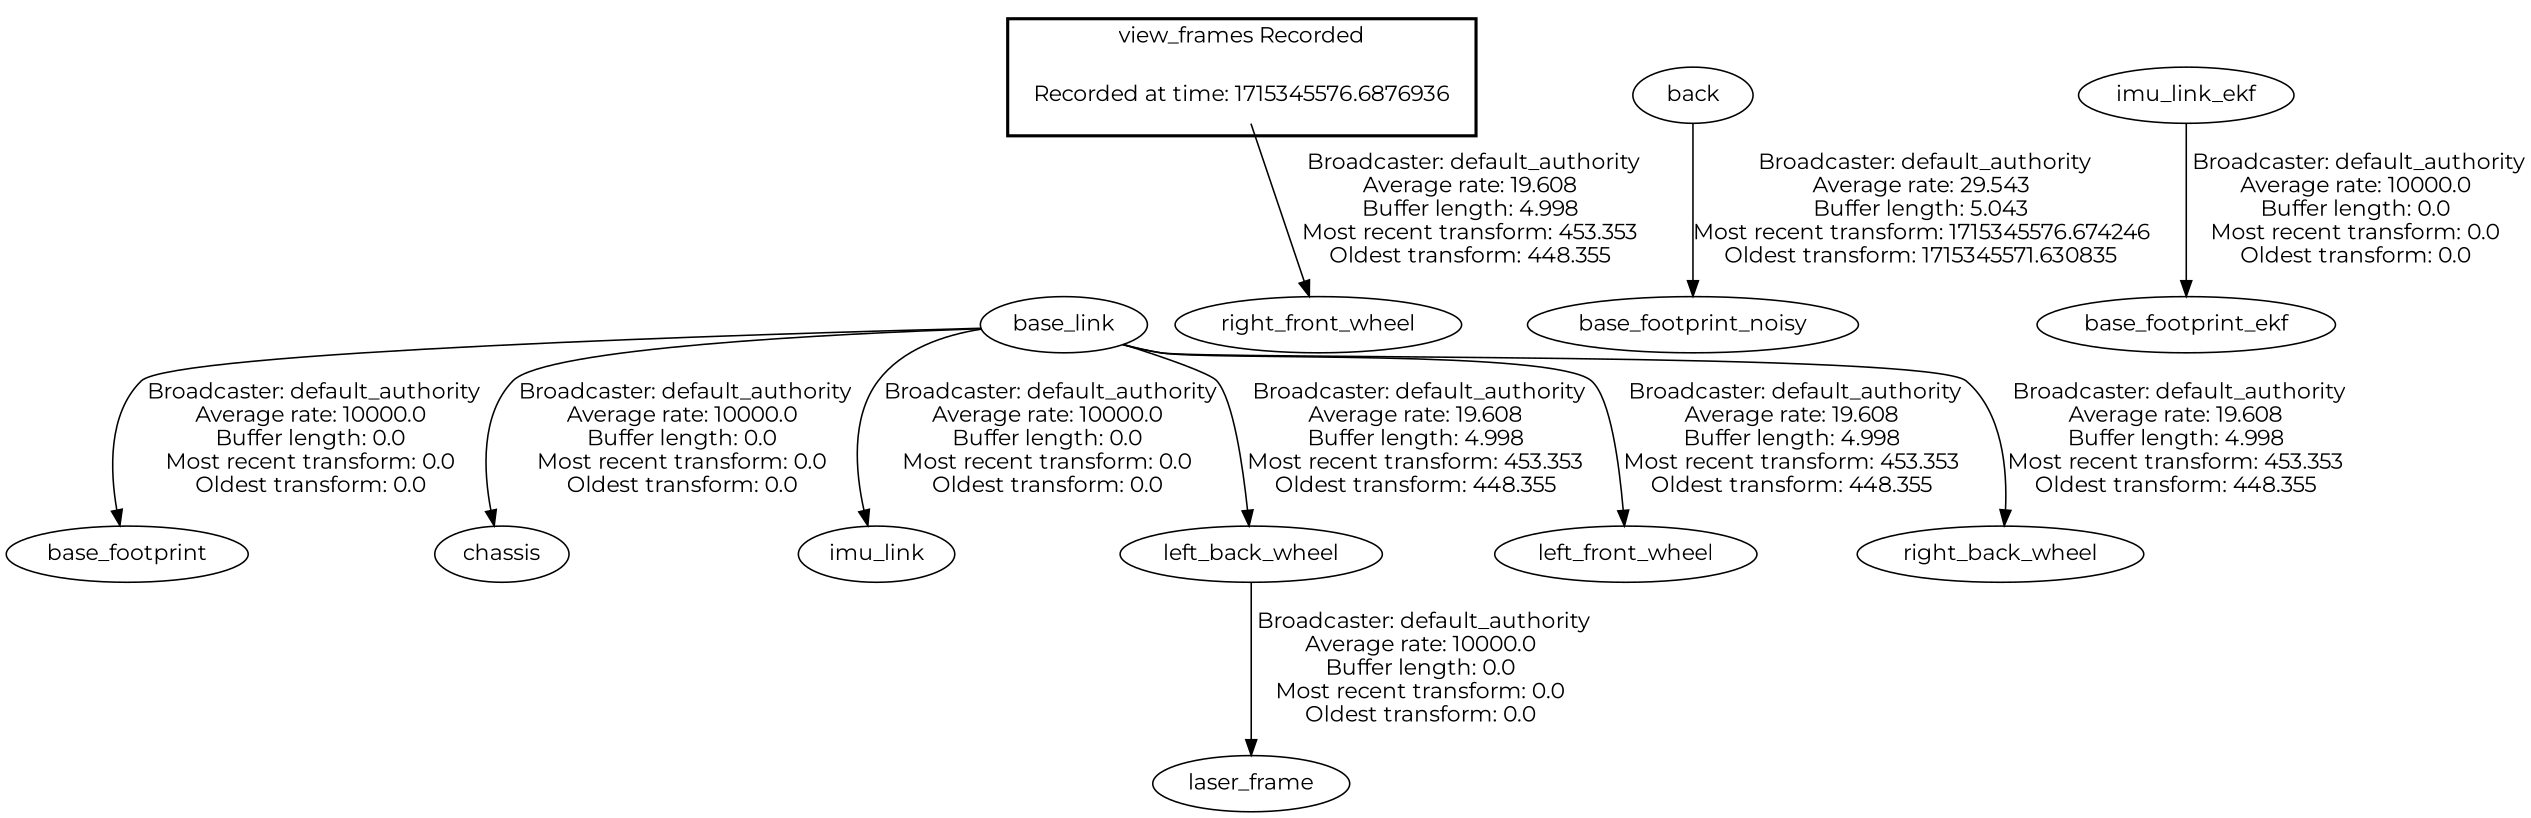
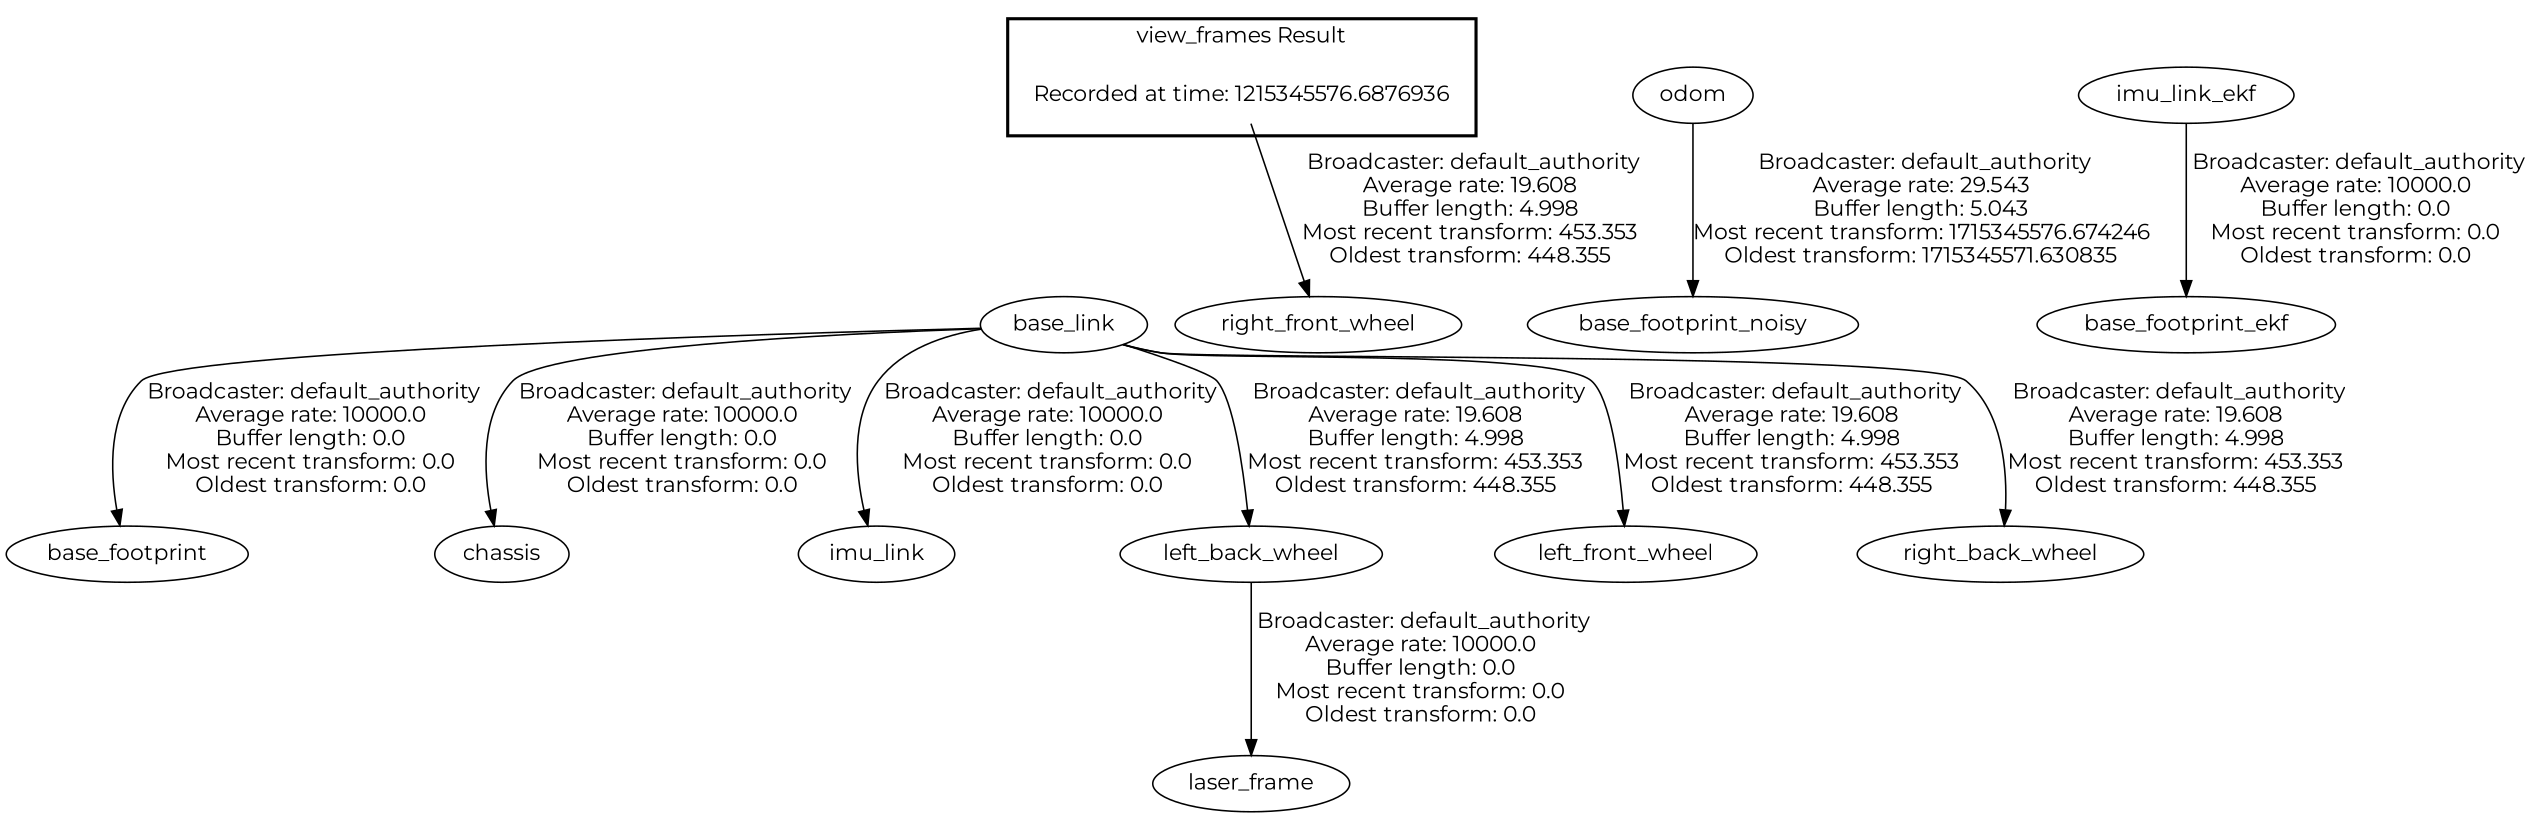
(1242, 37) -> (1242, 37)
(1242, 95) -> (1242, 95)
(1693, 95) -> (1693, 95)
